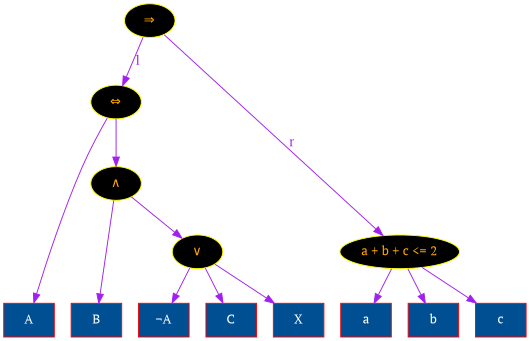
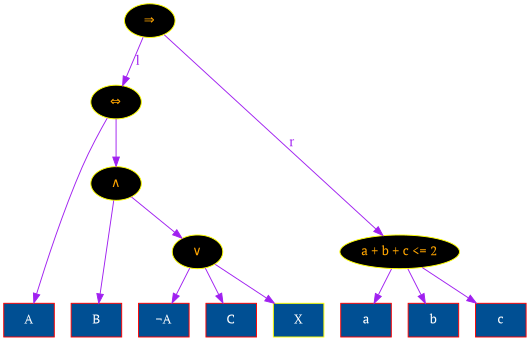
(299, 320) -> (299, 320)
